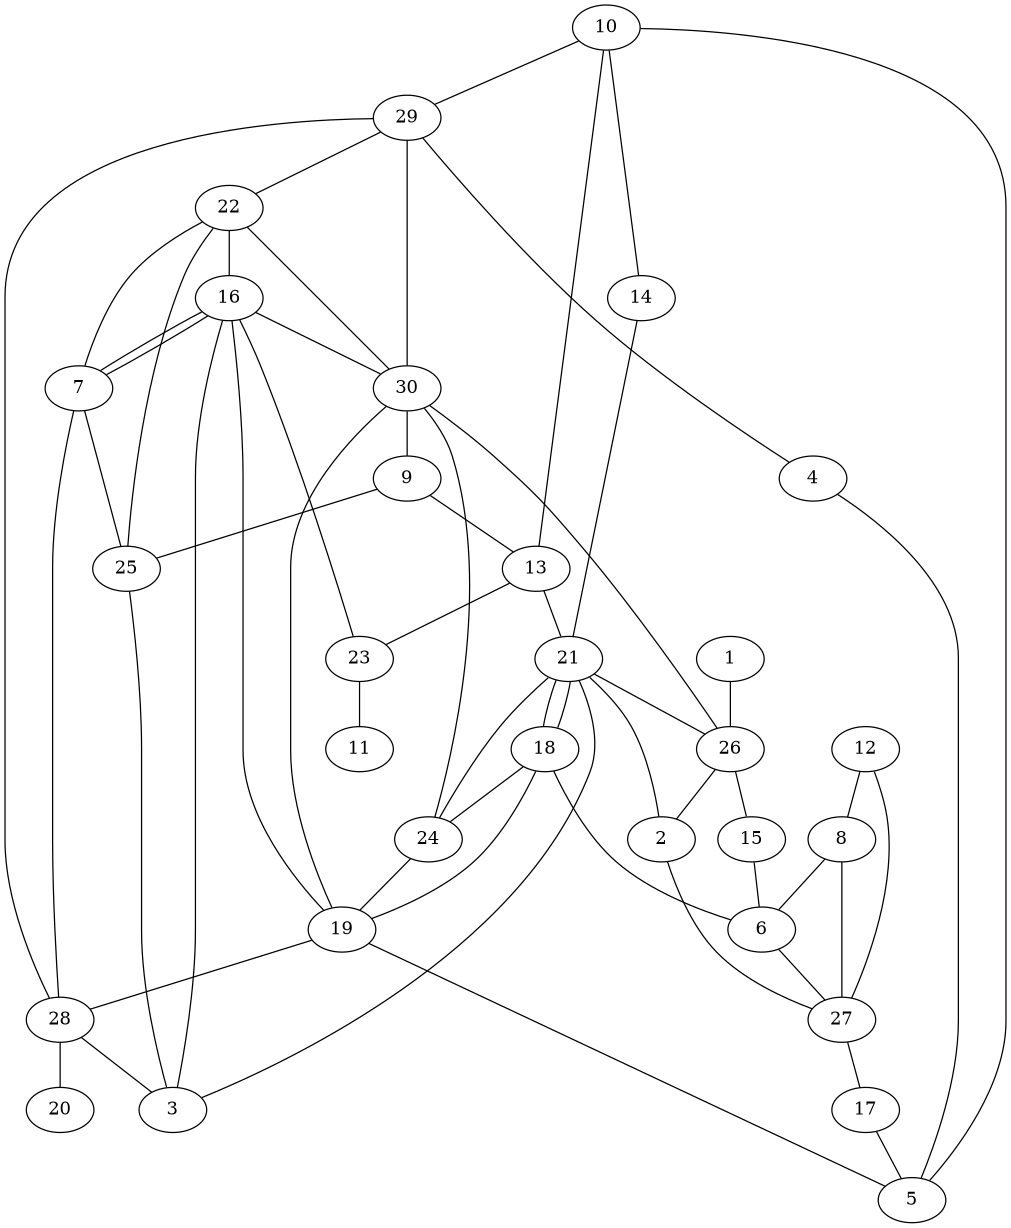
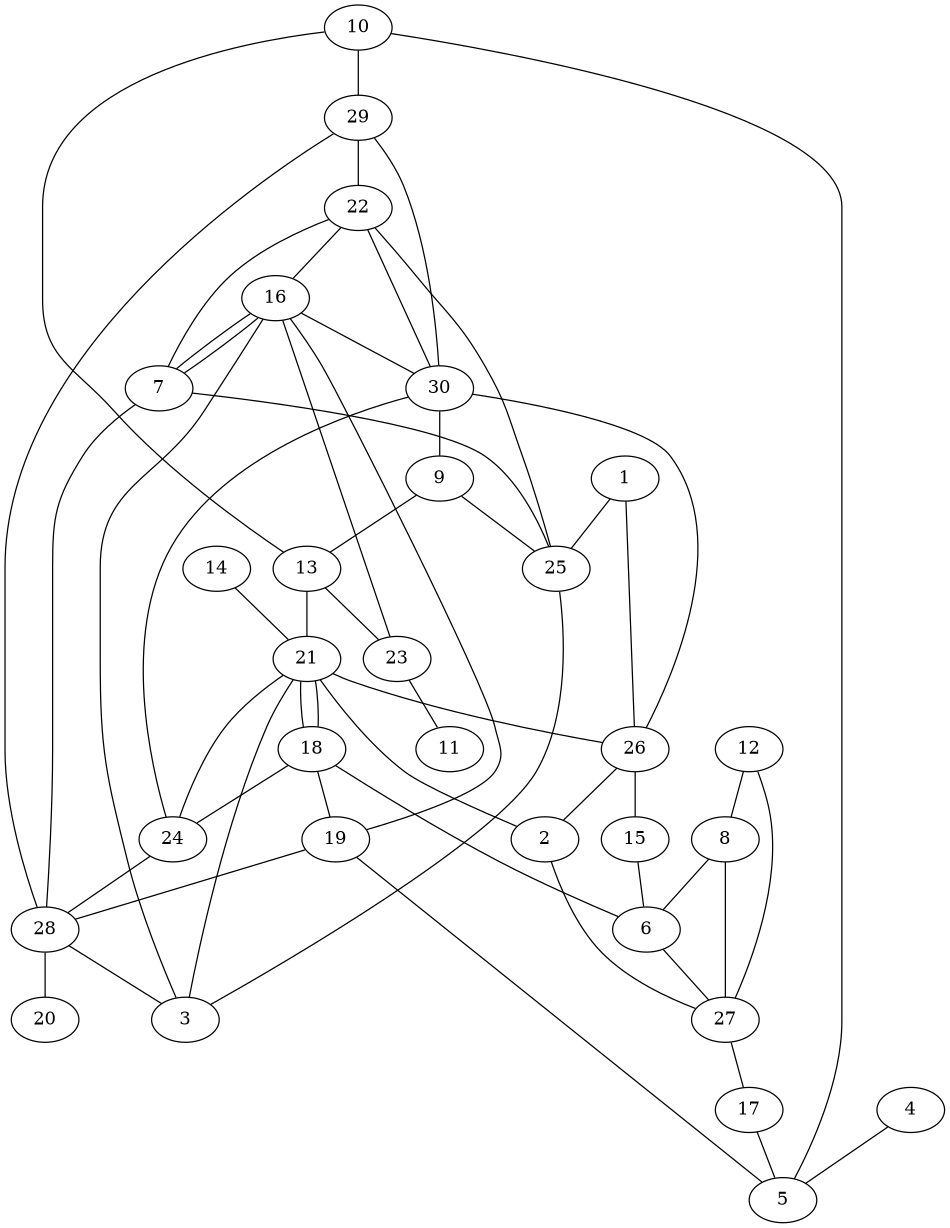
(624, 163) -> none
(592, 316) -> none
none -> (591, 524)
(291, 644) -> none
(385, 884) -> (109, 885)
